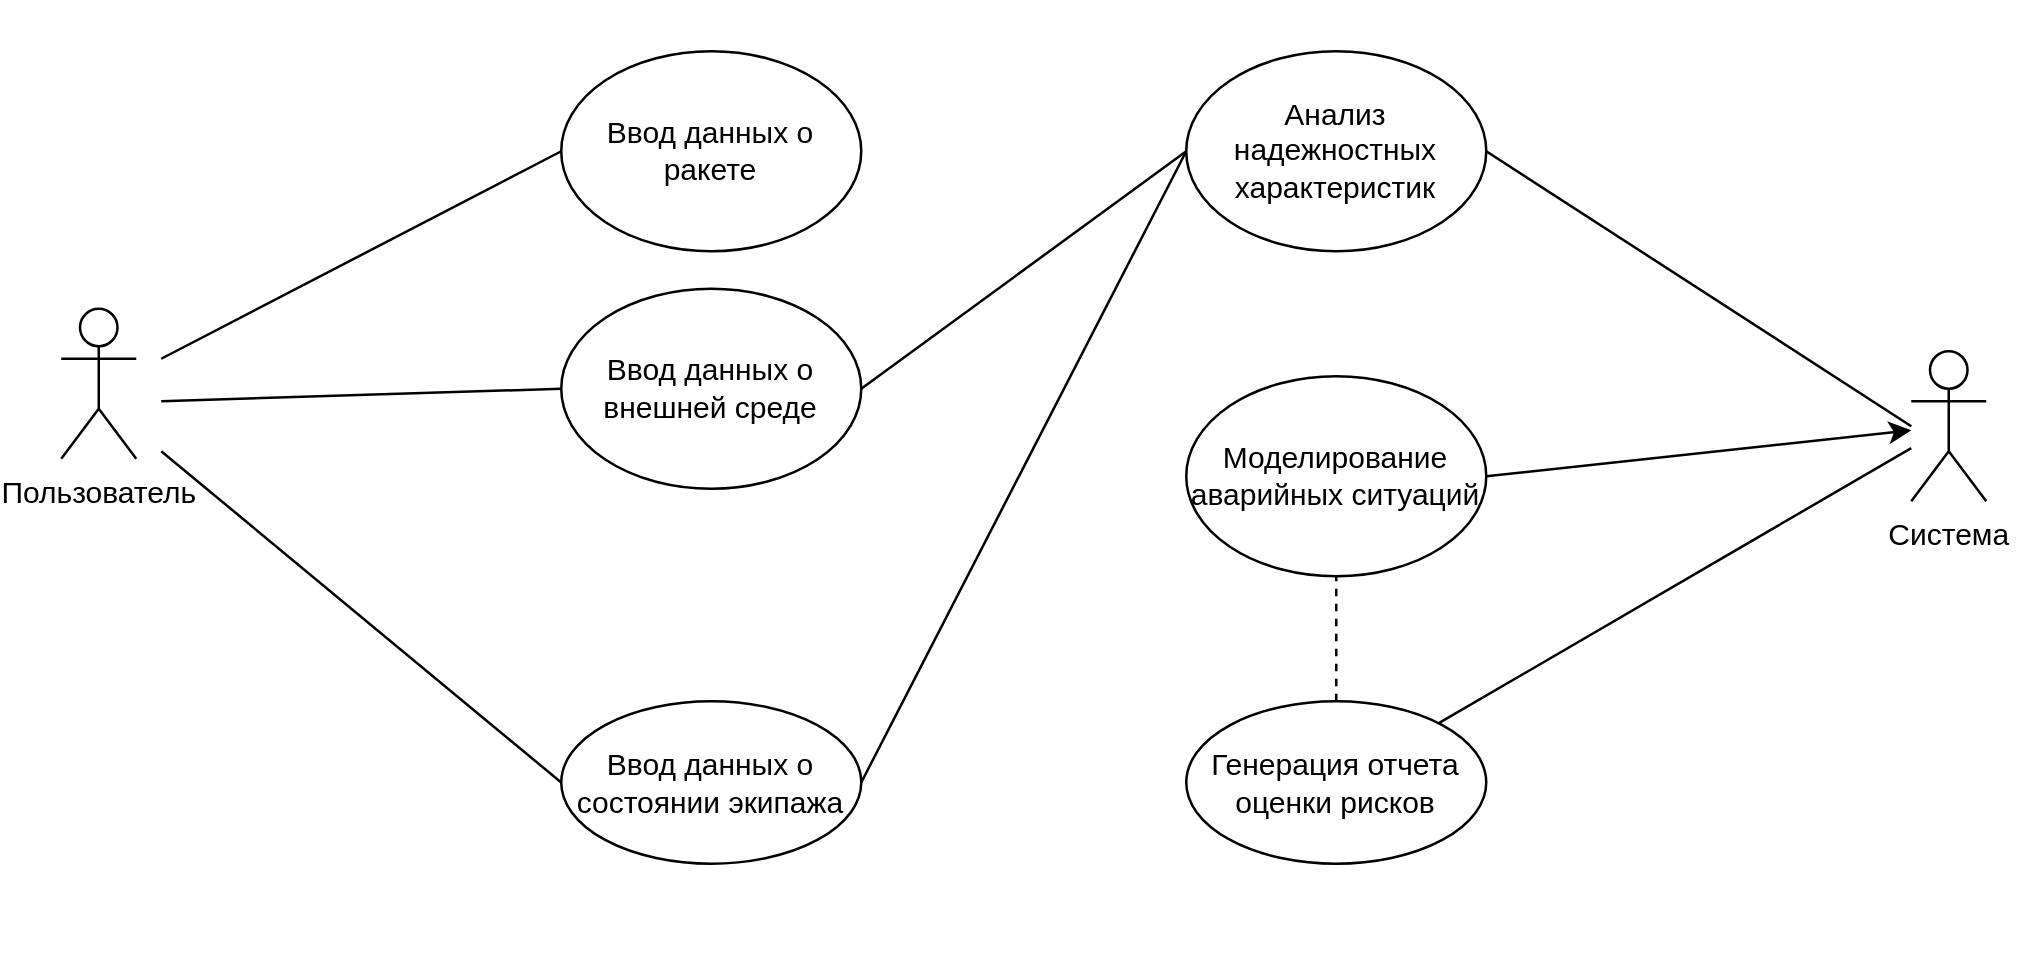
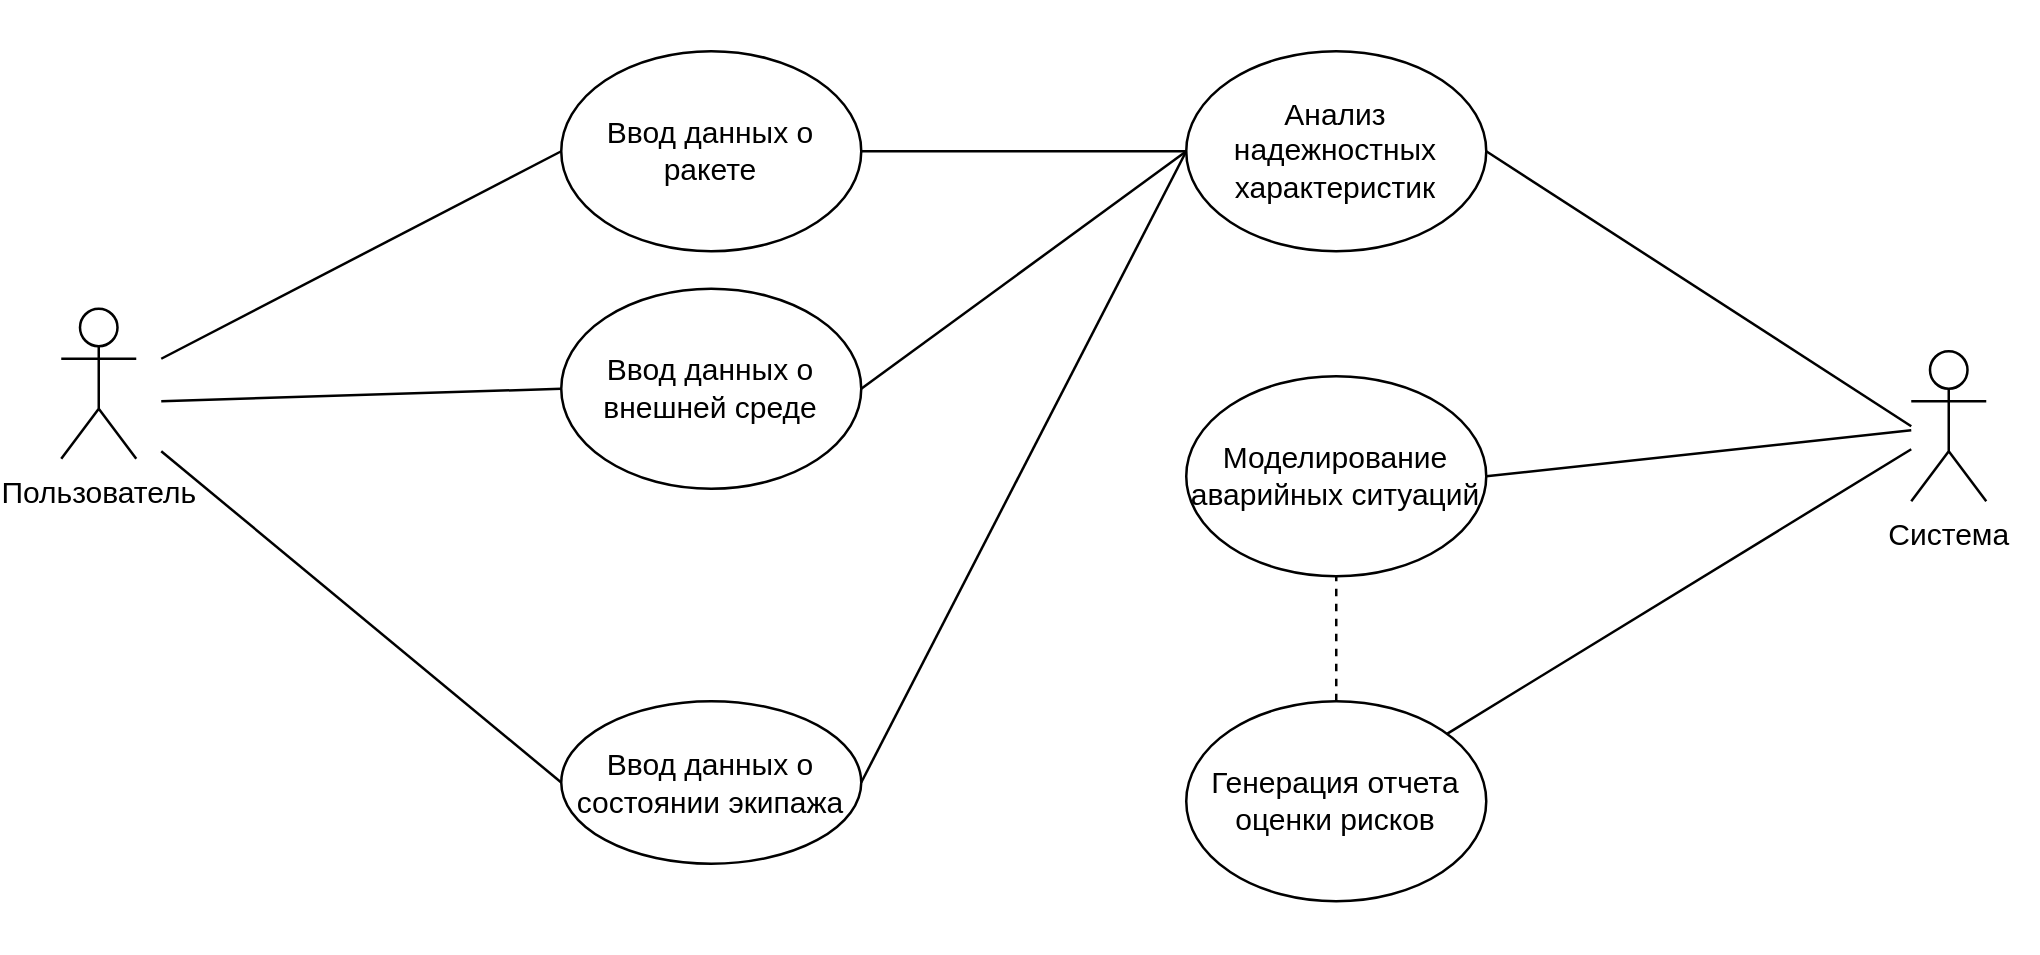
none -> (1020, 151)
(1893, 432) -> (1901, 431)
(1336, 783) -> (1336, 801)
